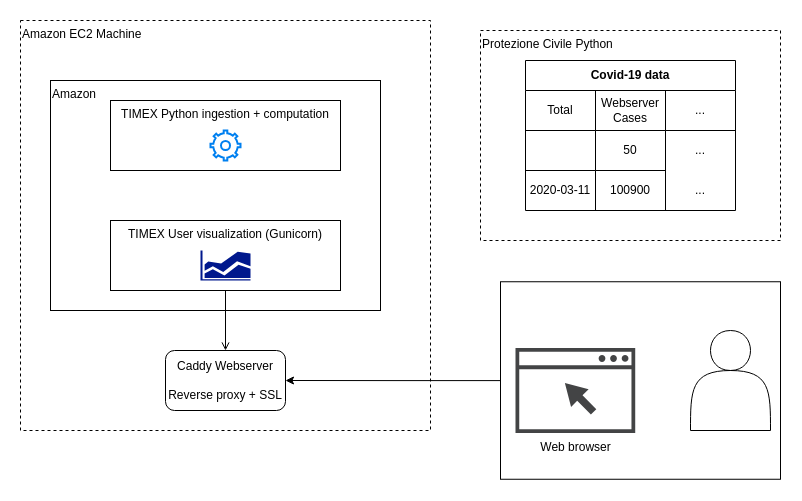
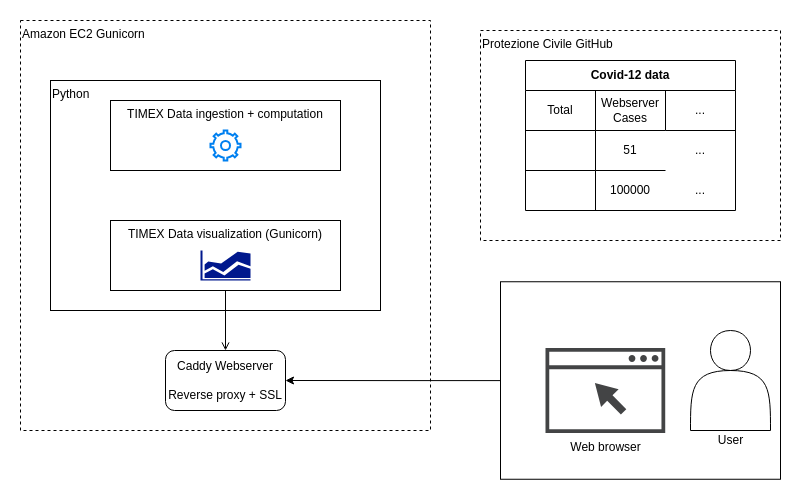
(78, 35) -> (82, 35)
(554, 45) -> (552, 45)
(631, 76) -> (631, 76)
(73, 95) -> (73, 95)
(226, 115) -> (226, 115)
(631, 151) -> (631, 151)
(561, 191) -> none
(631, 191) -> (631, 191)
(226, 235) -> (226, 235)
(575, 391) -> (605, 391)
none -> (731, 441)
